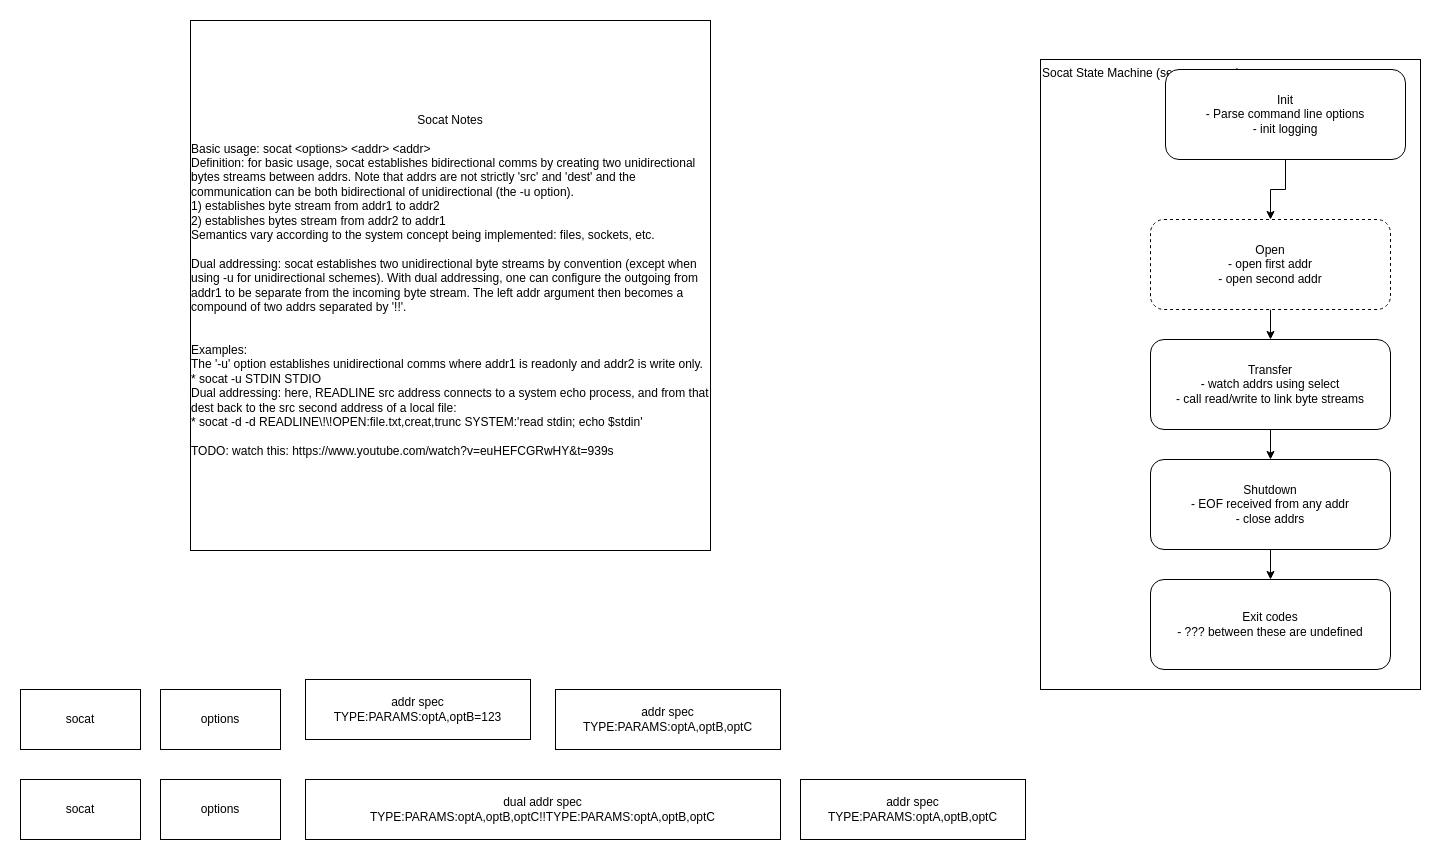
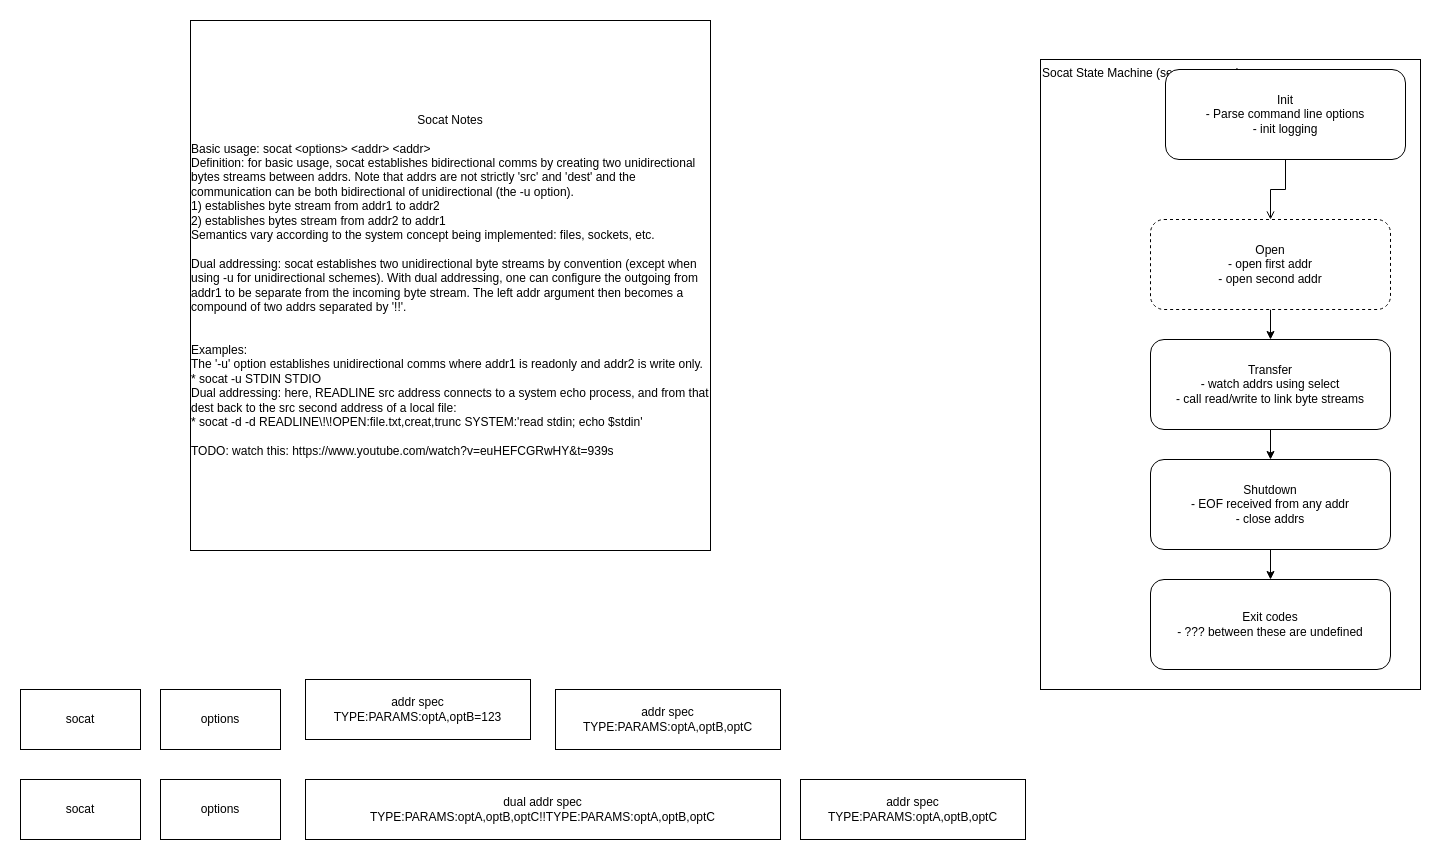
(1271, 211) -> (1271, 213)
